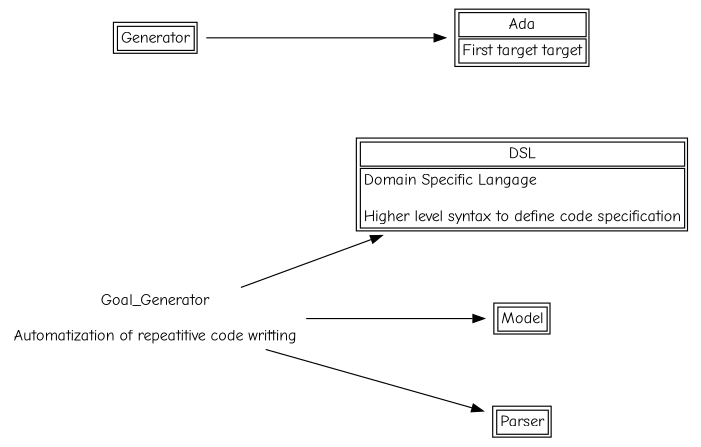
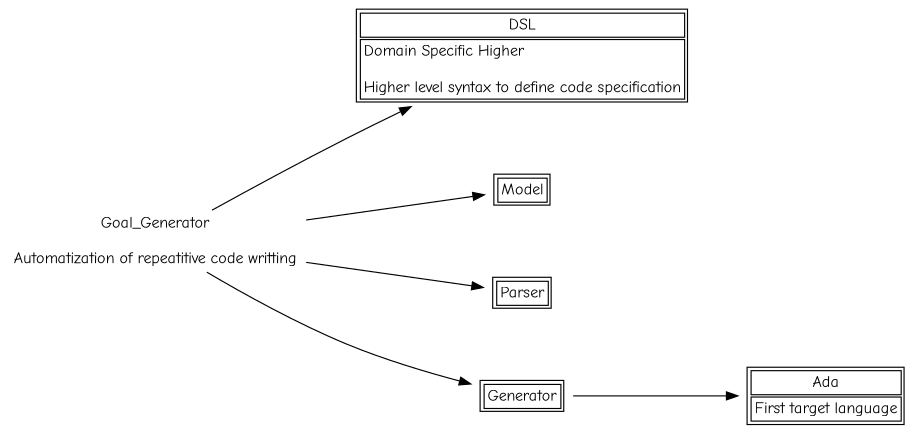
(522, 50) -> (826, 408)
(450, 180) -> (444, 51)
none -> (329, 337)
